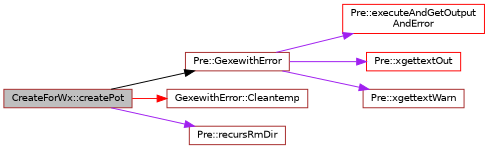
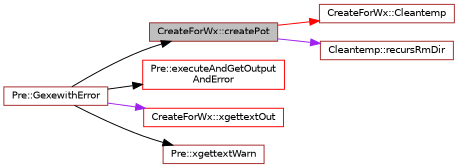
(310, 44) -> (120, 87)
(414, 62) -> (214, 117)
(321, 79) -> (118, 126)
(148, 81) -> (115, 63)
(237, 99) -> (387, 14)
(237, 135) -> (387, 50)
